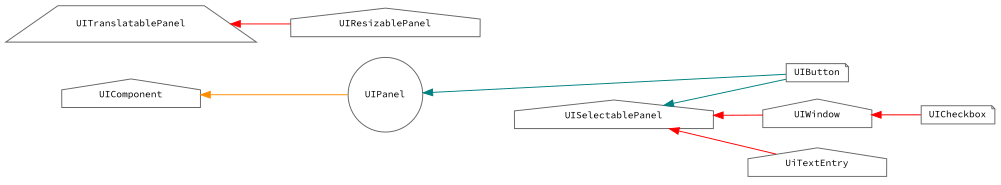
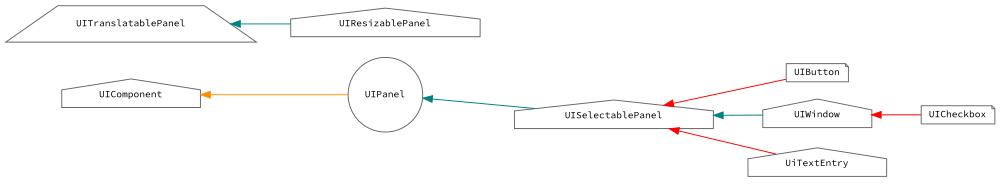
(266, 24) -> (266, 24)
(609, 83) -> (484, 104)
(730, 91) -> (730, 91)
(743, 115) -> (743, 115)
